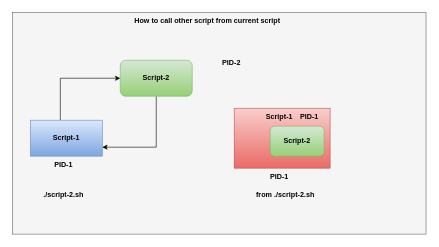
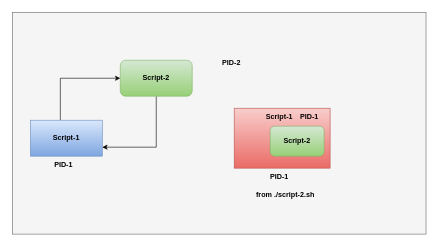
(207, 21) -> none
(63, 195) -> none
